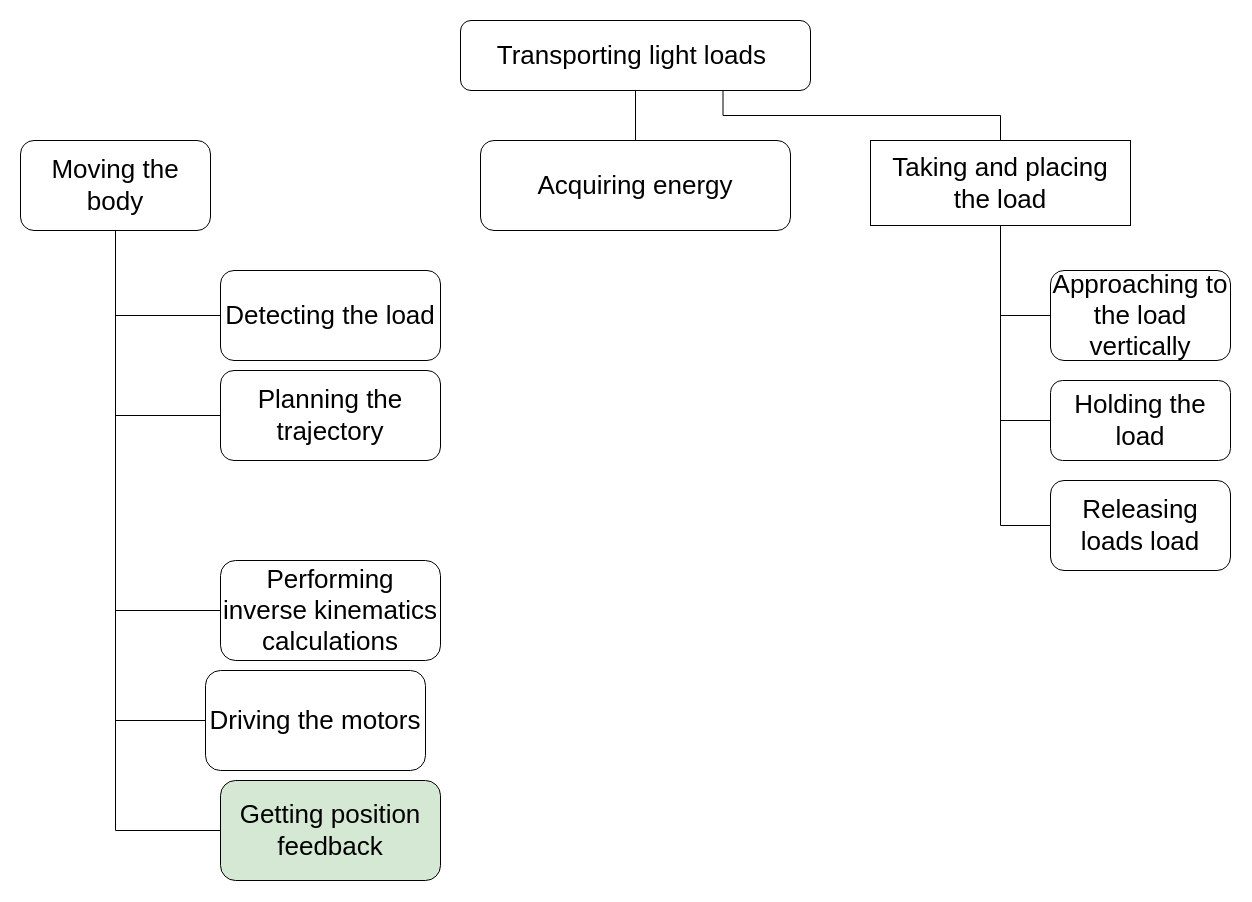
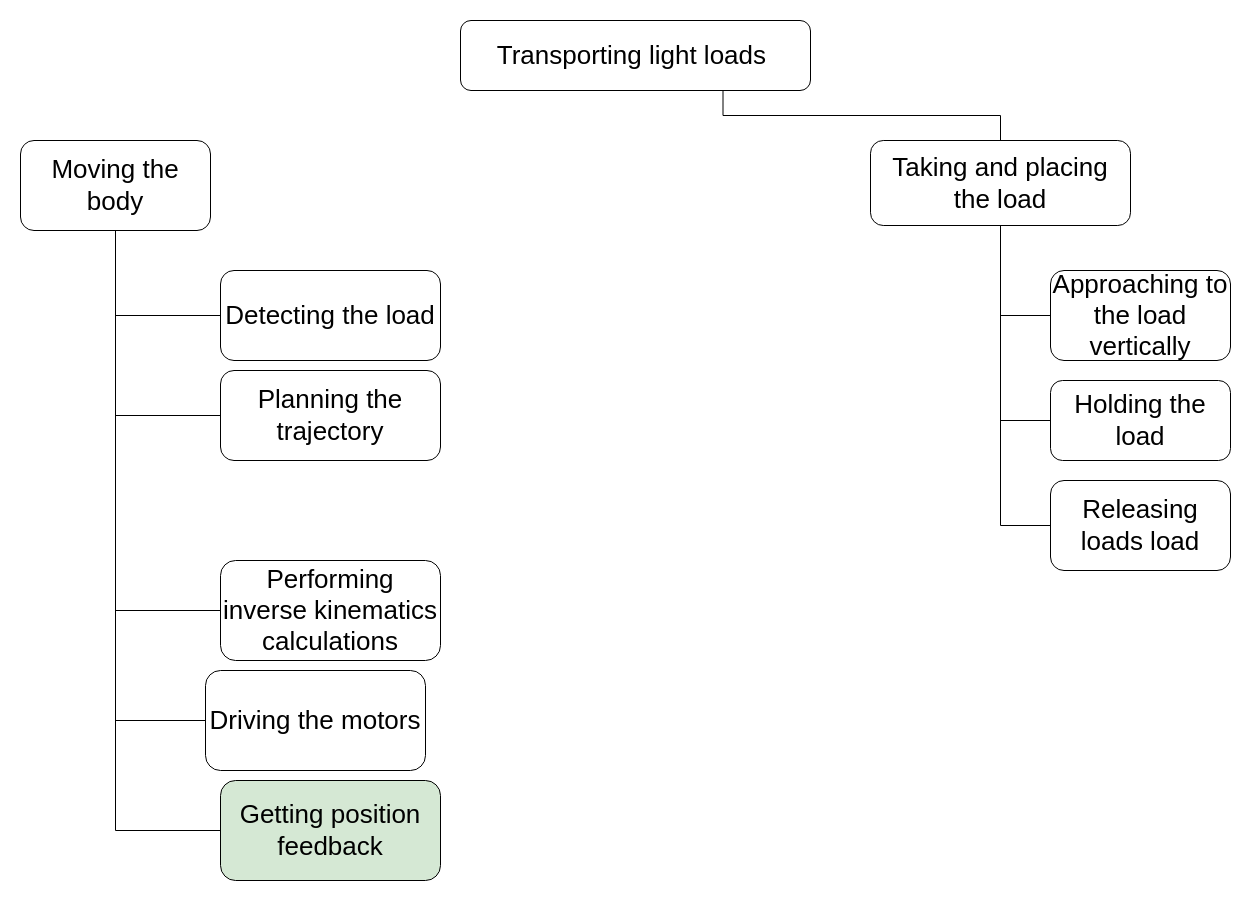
(636, 116) -> none
(1001, 183) -> (1001, 183)
(636, 186) -> none
